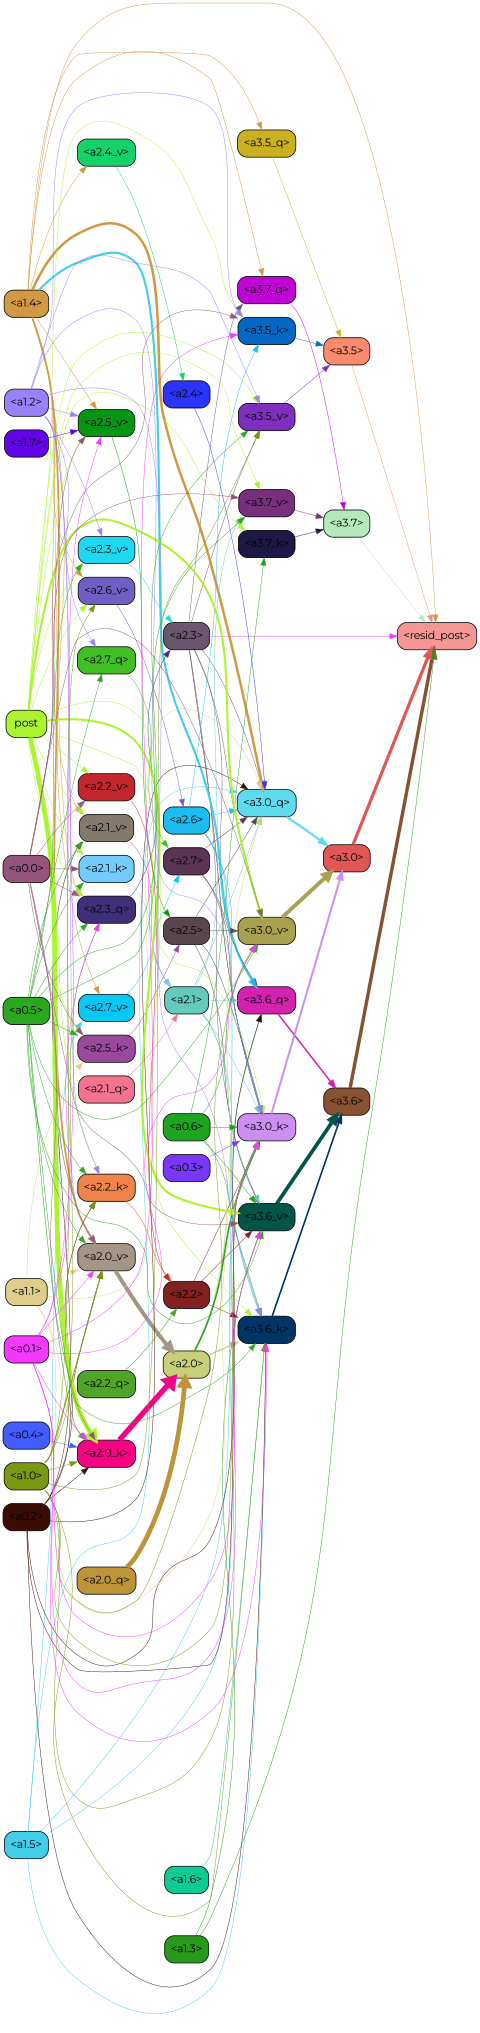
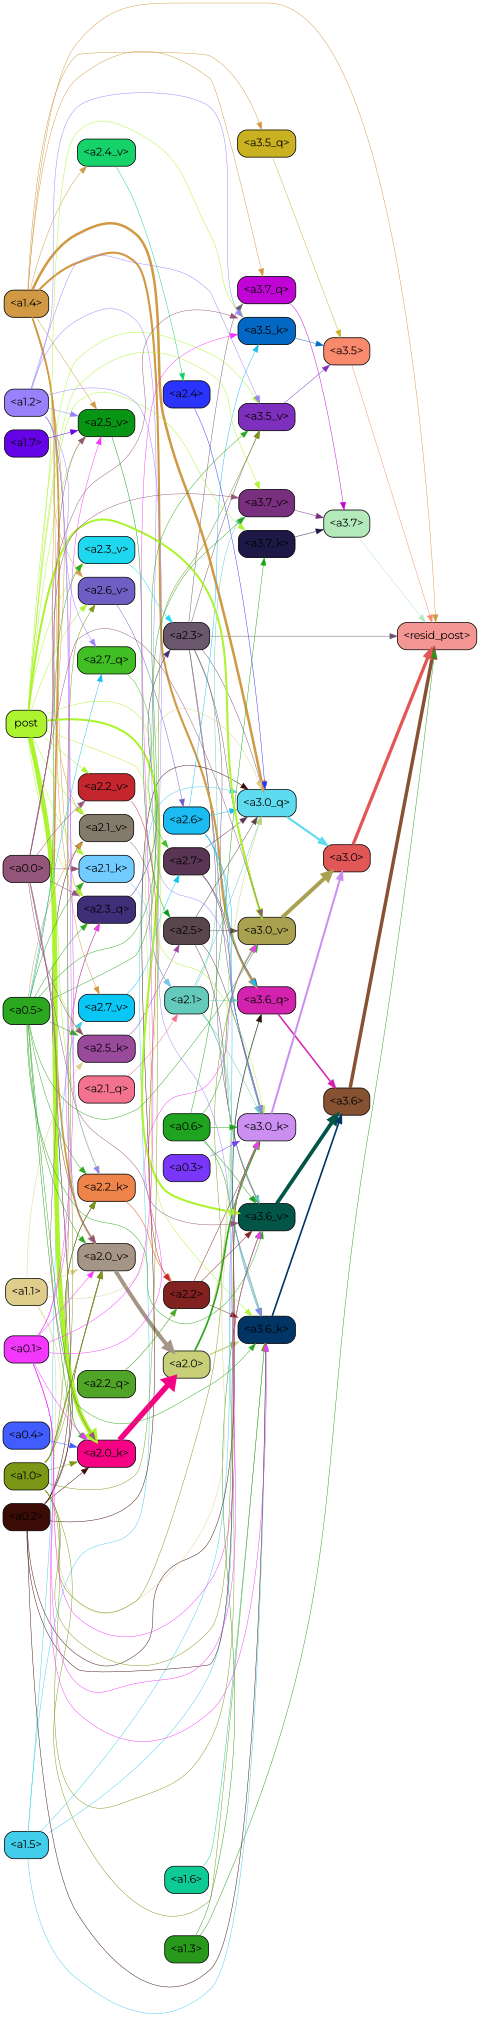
(77, 470) -> none
(300, 636) -> (300, 636)
(174, 697) -> (174, 697)
(75, 775) -> (75, 775)
(219, 879) -> (219, 879)
(44, 919) -> (44, 919)
(107, 1581) -> none
